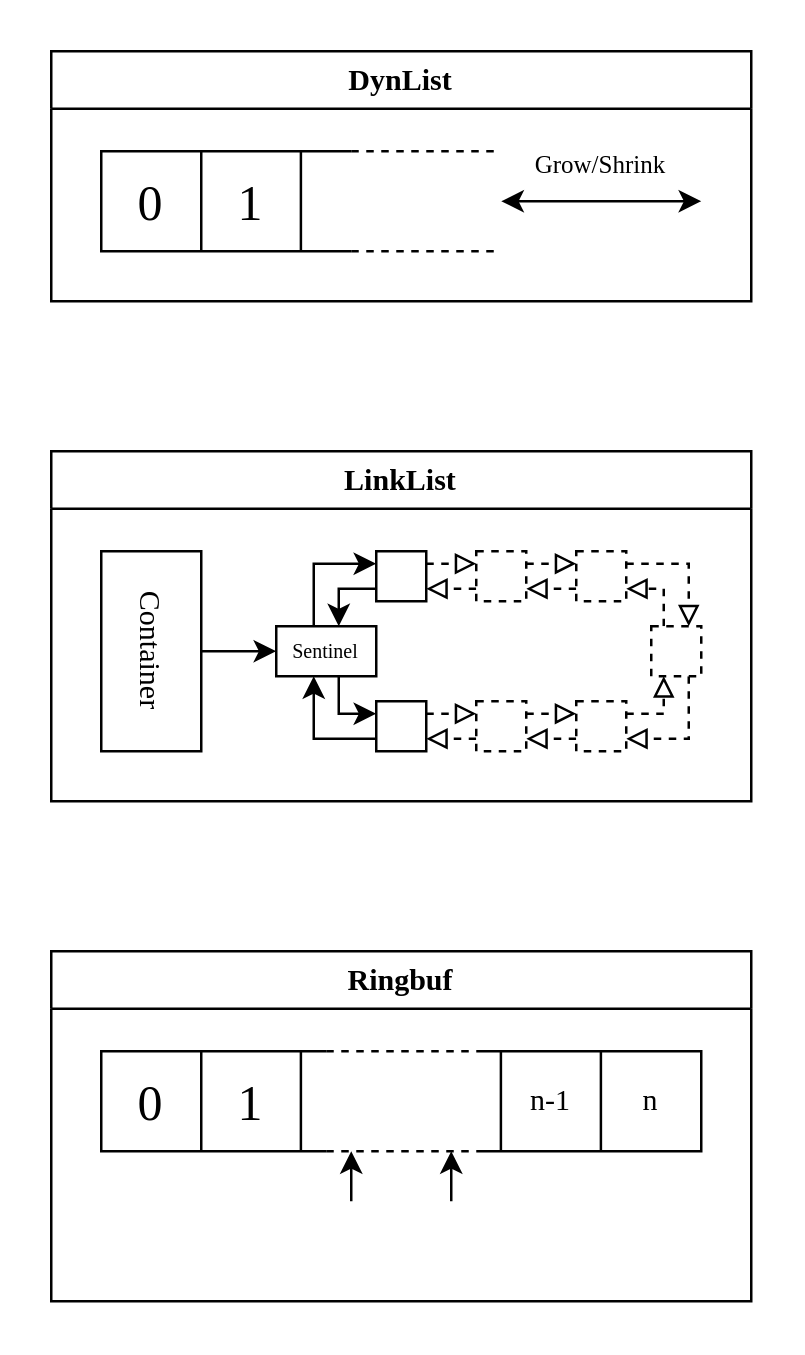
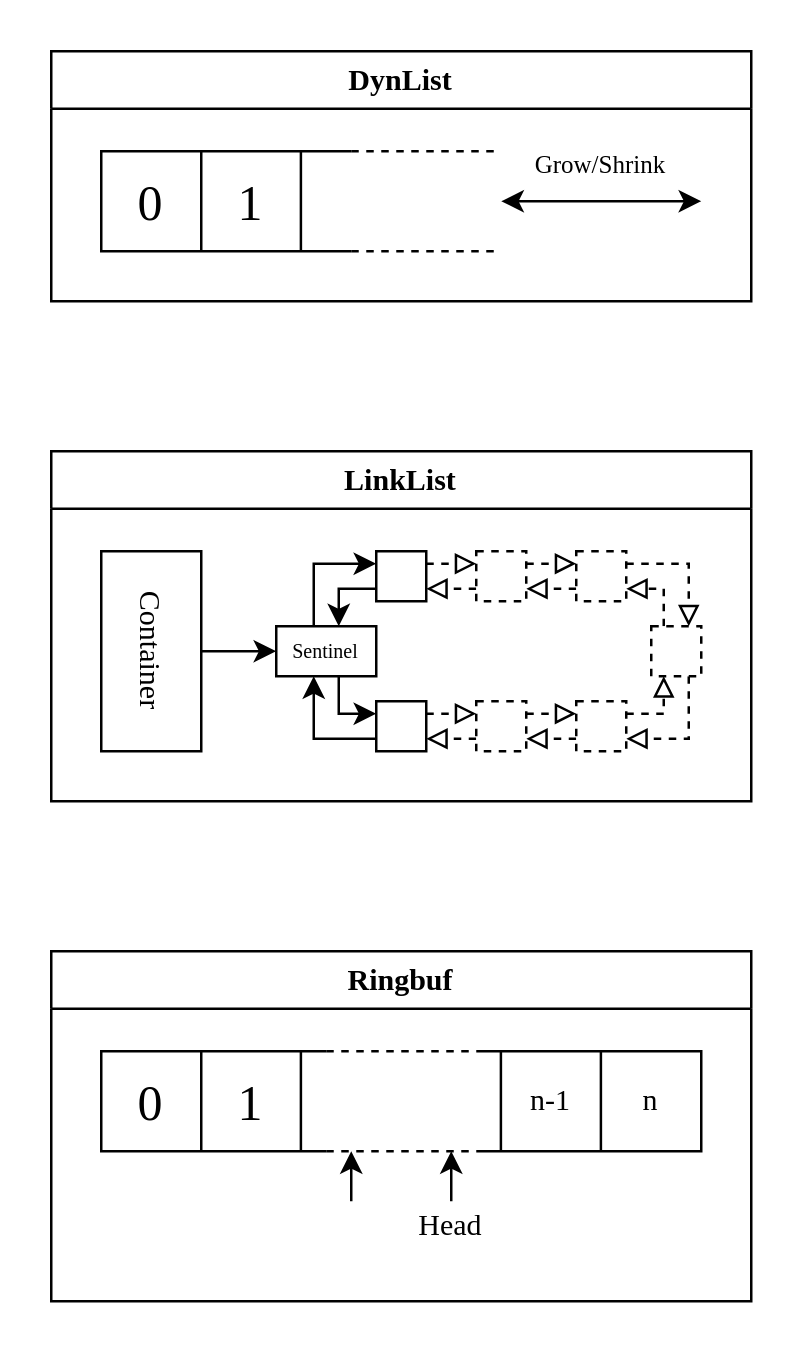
none -> (451, 1226)
